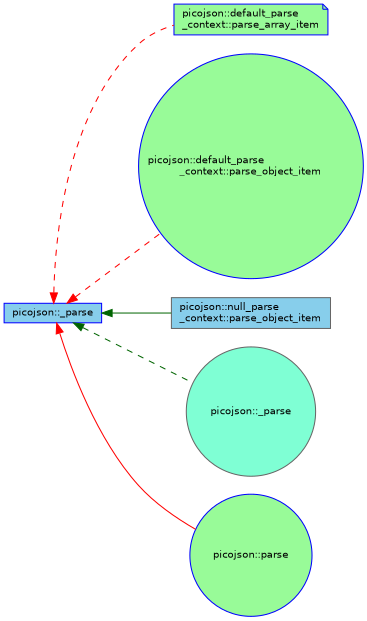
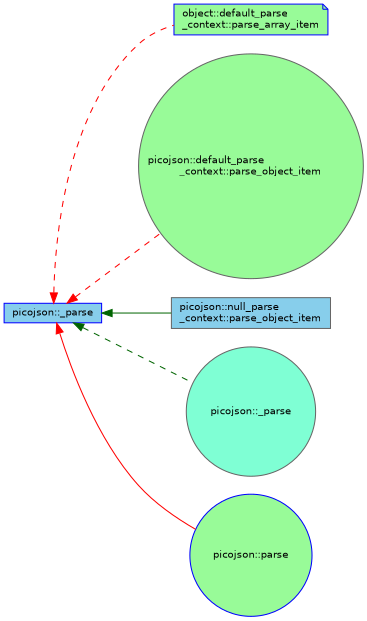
(251, 20) -> (251, 20)
(251, 166) -> (251, 166)
